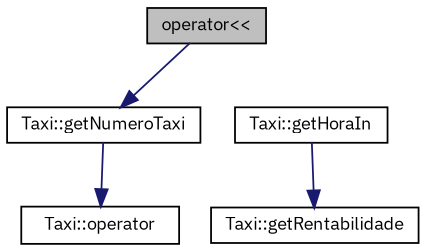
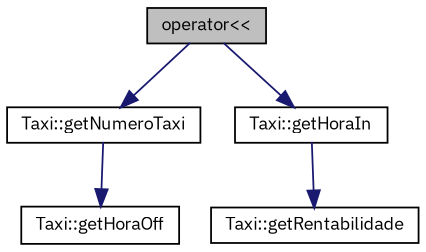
none -> (252, 69)
(100, 225) -> (100, 225)
